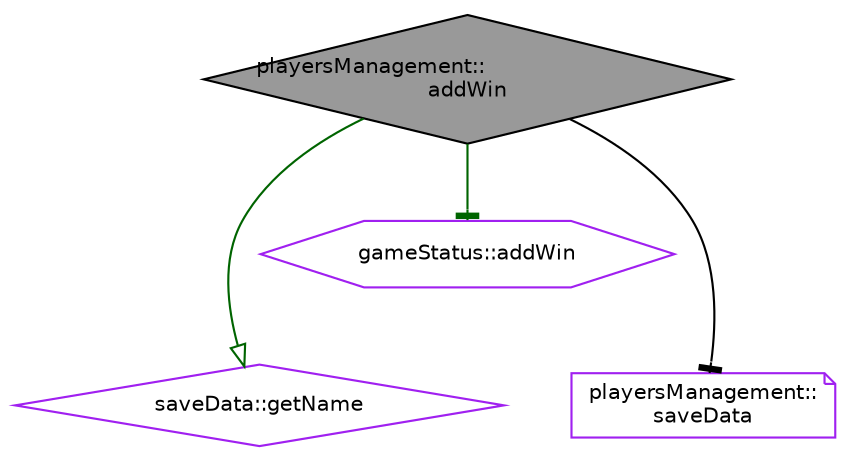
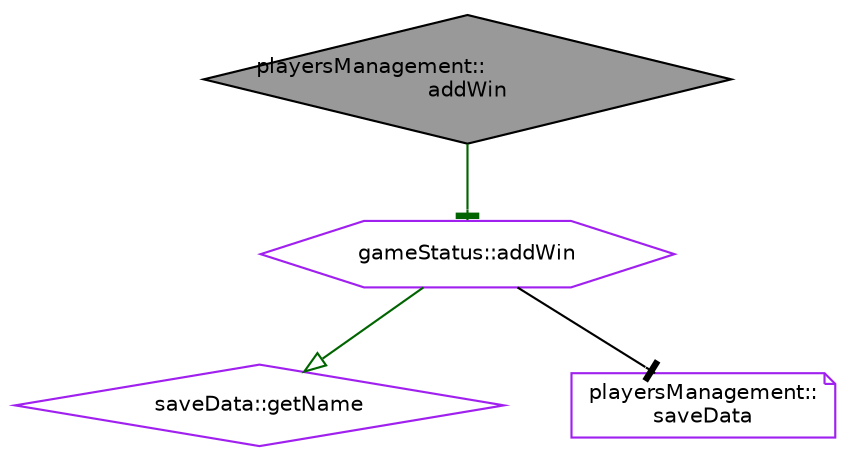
(251, 207) -> (373, 323)
(688, 214) -> (581, 327)
